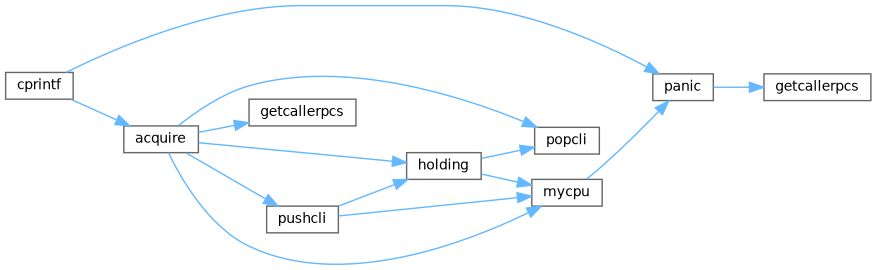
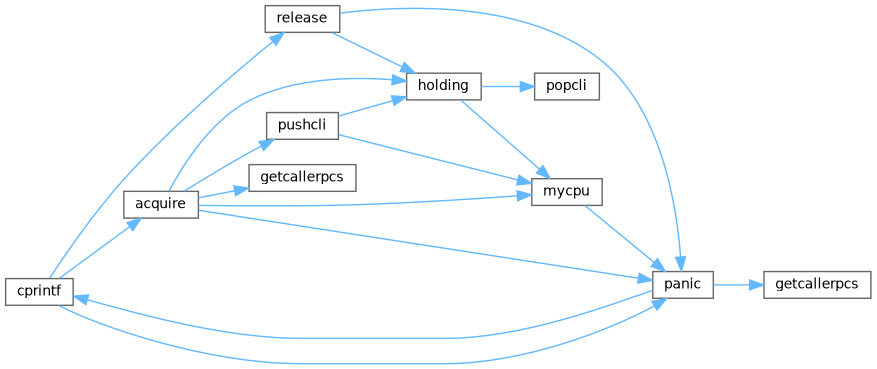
none -> (302, 19)
(348, 78) -> (418, 244)
none -> (371, 338)
